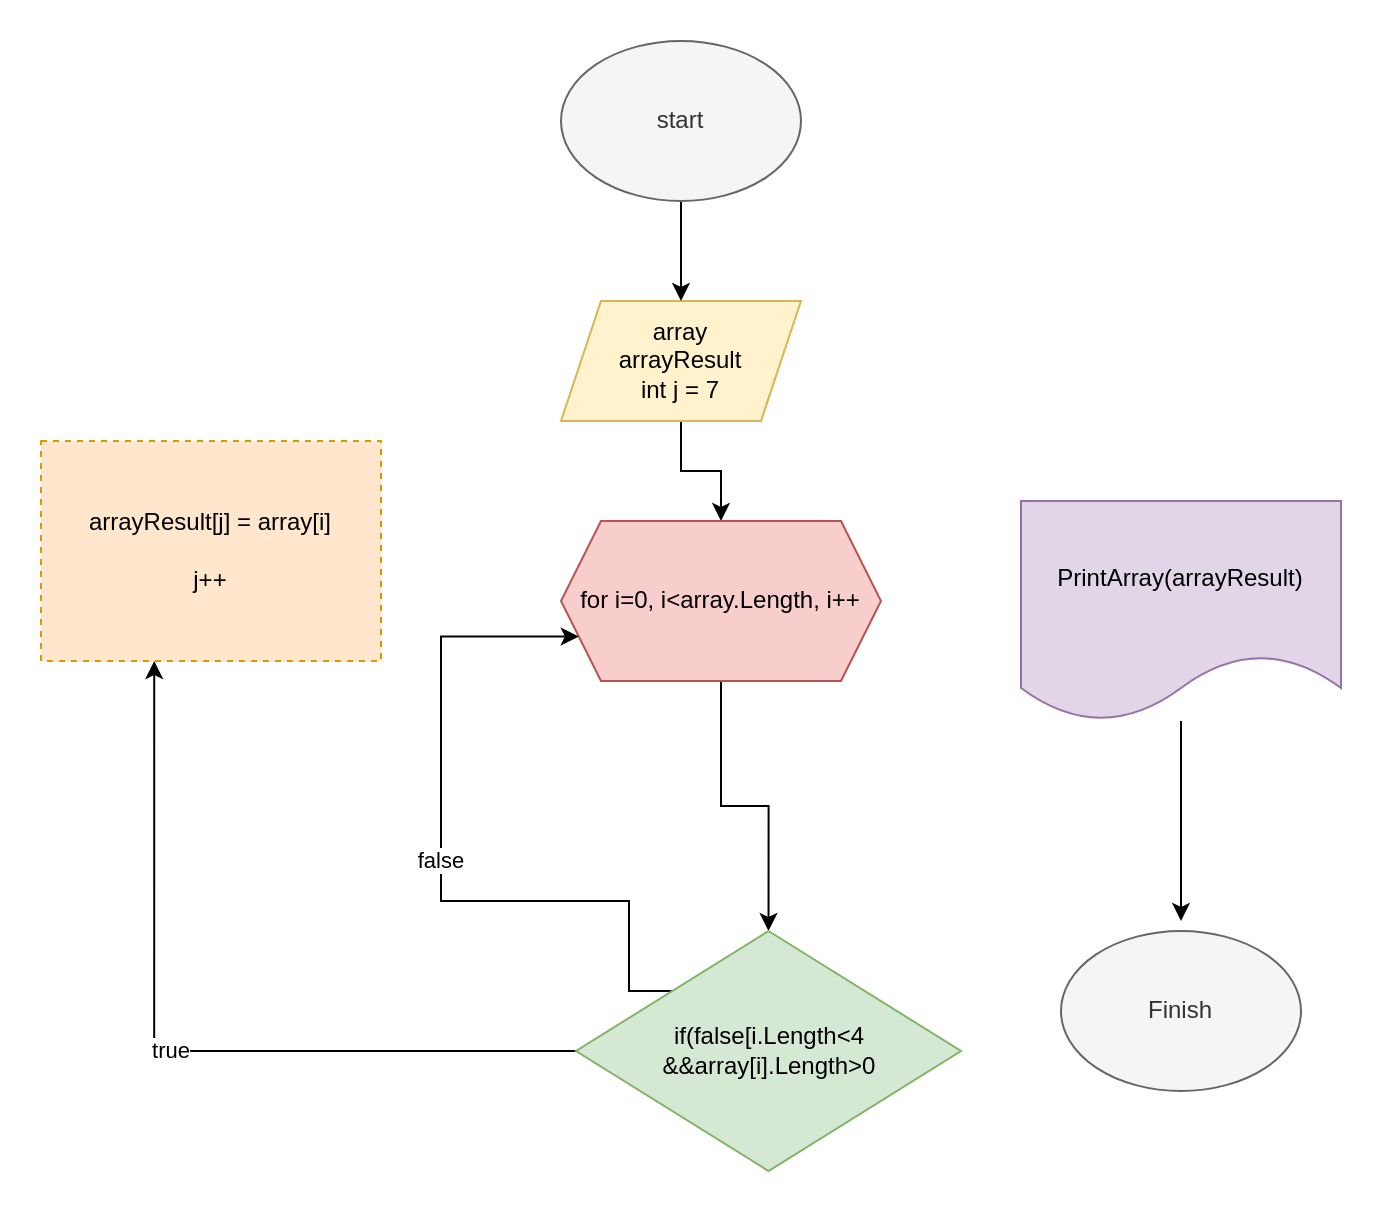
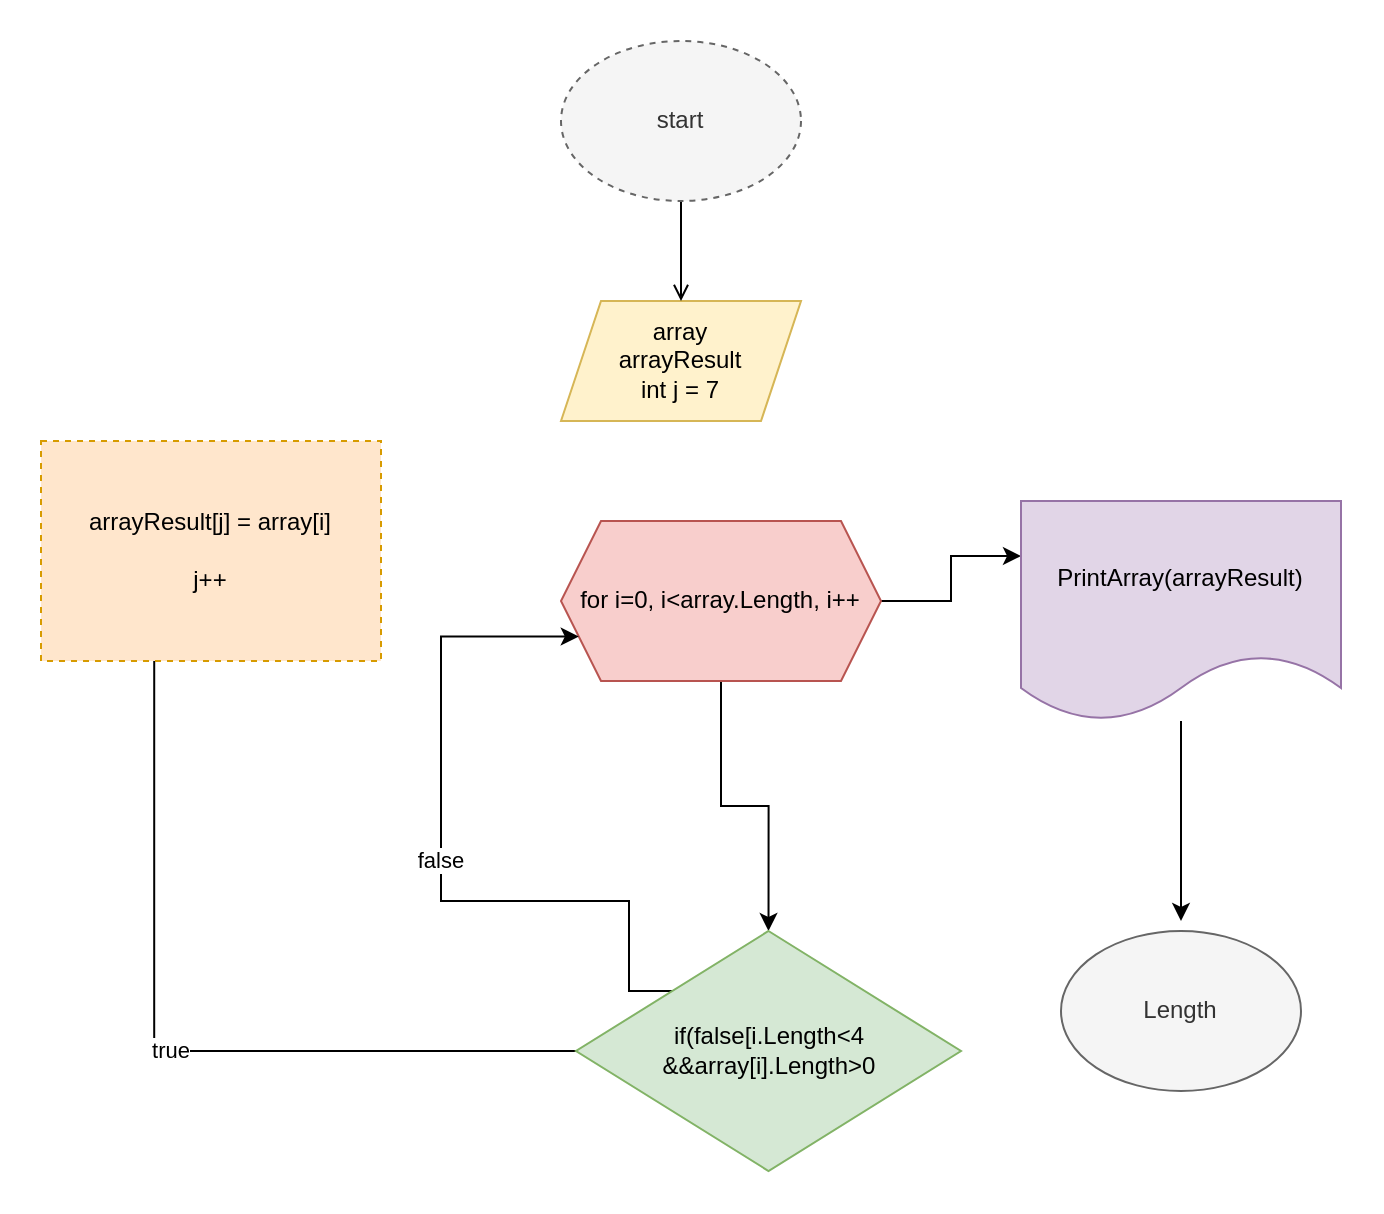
(681, 121) -> (681, 121)
(681, 286) -> (681, 288)
(694, 471) -> none
none -> (951, 585)
(154, 676) -> (154, 669)
(1181, 1011) -> (1181, 1011)
